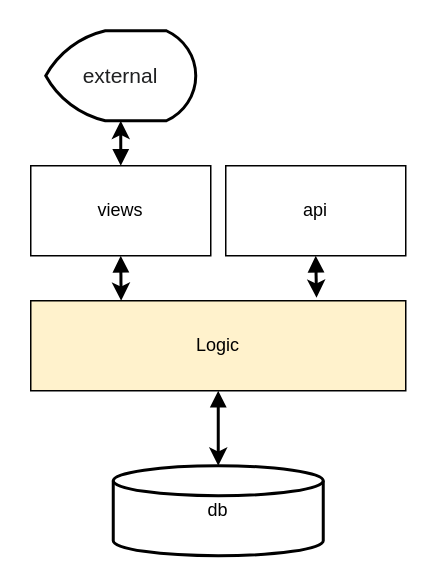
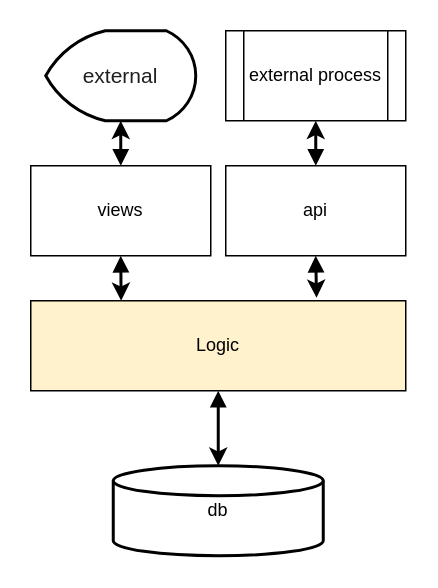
none -> (316, 76)
none -> (316, 145)
